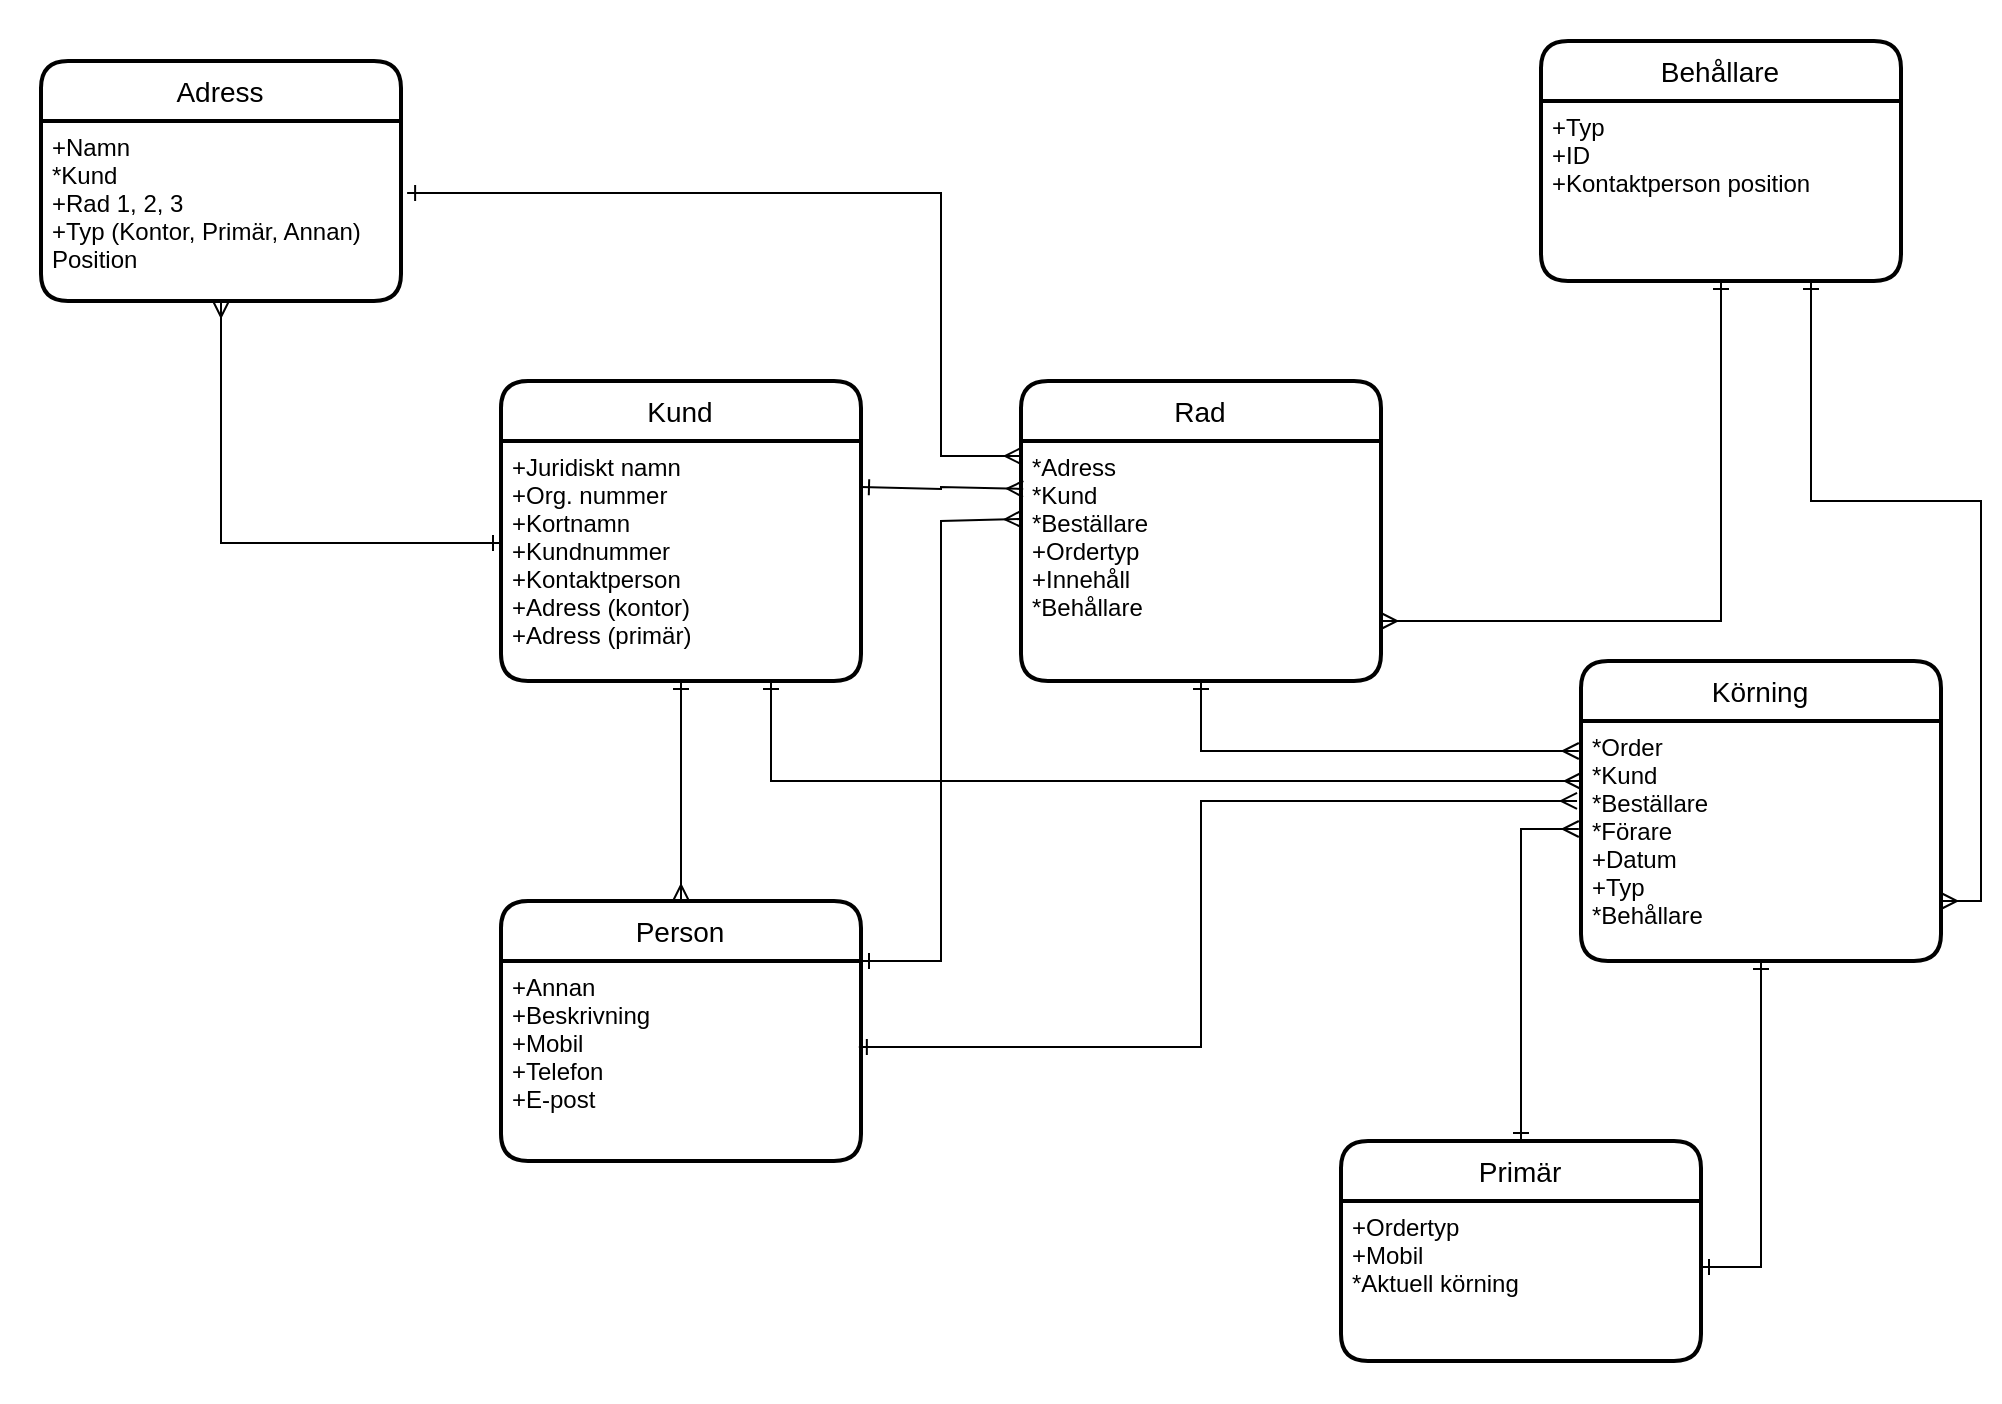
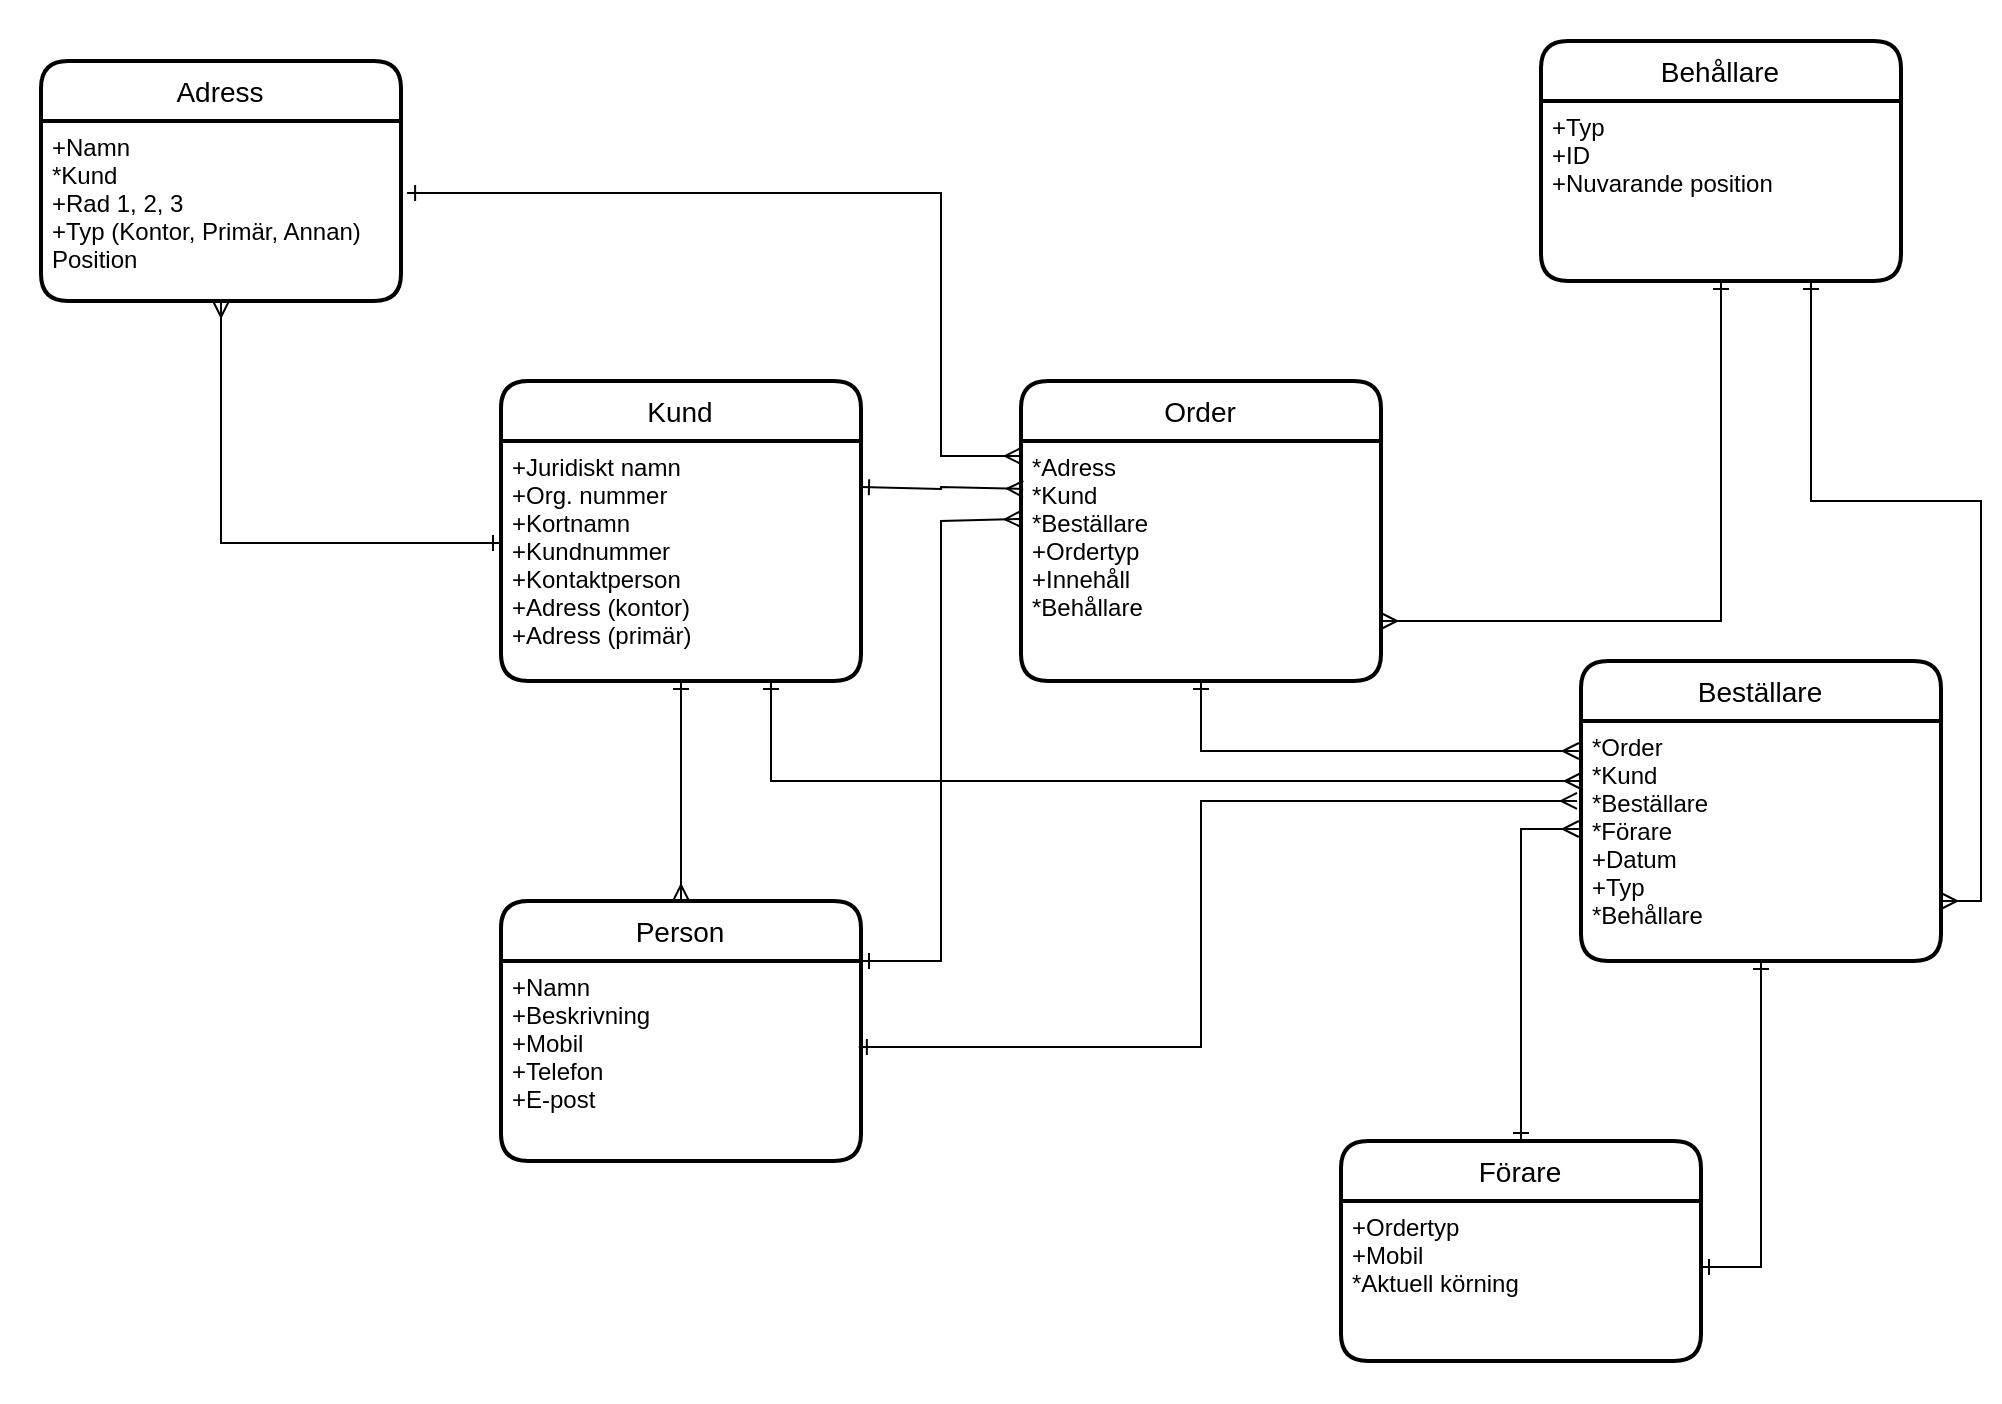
(1579, 128) -> (1579, 128)
(1200, 413) -> (1200, 413)
(1760, 693) -> (1760, 693)
(552, 988) -> (546, 988)
(1520, 1173) -> (1520, 1173)
